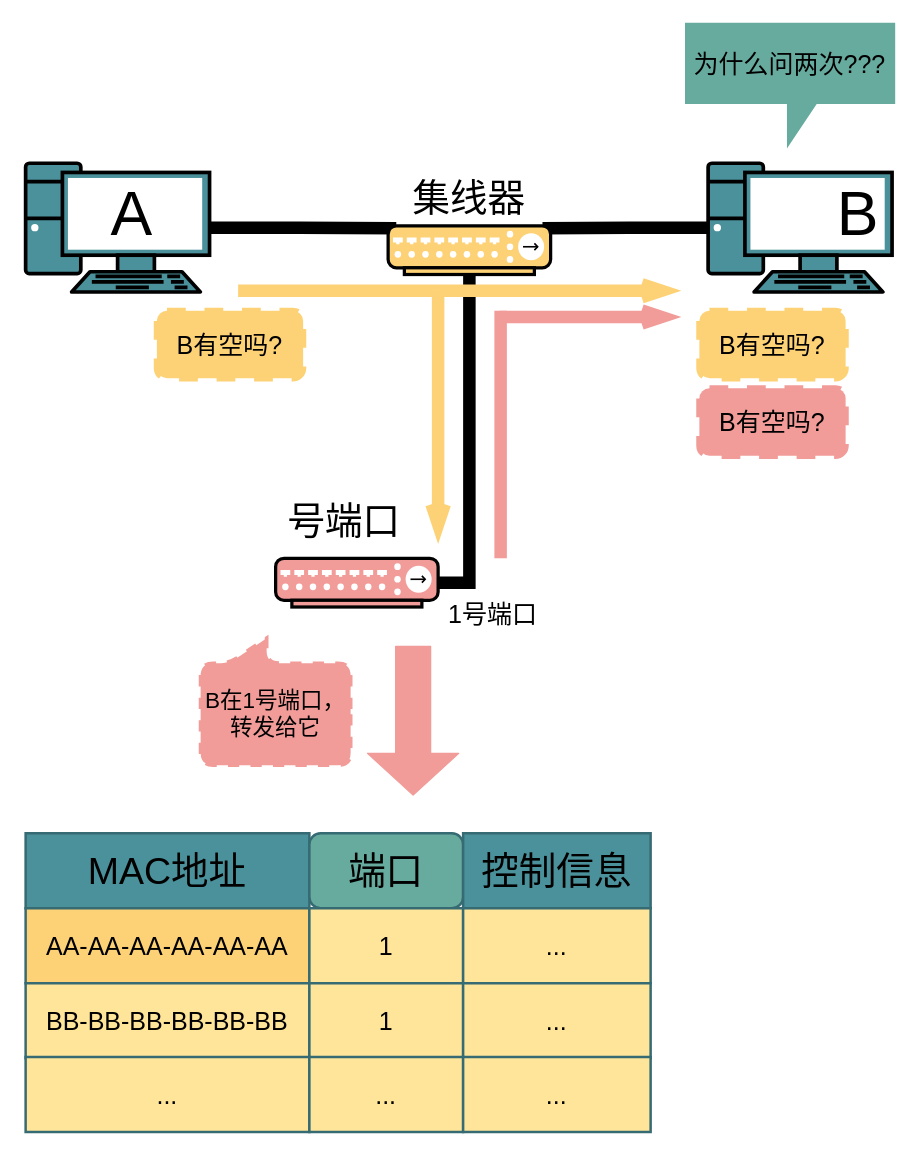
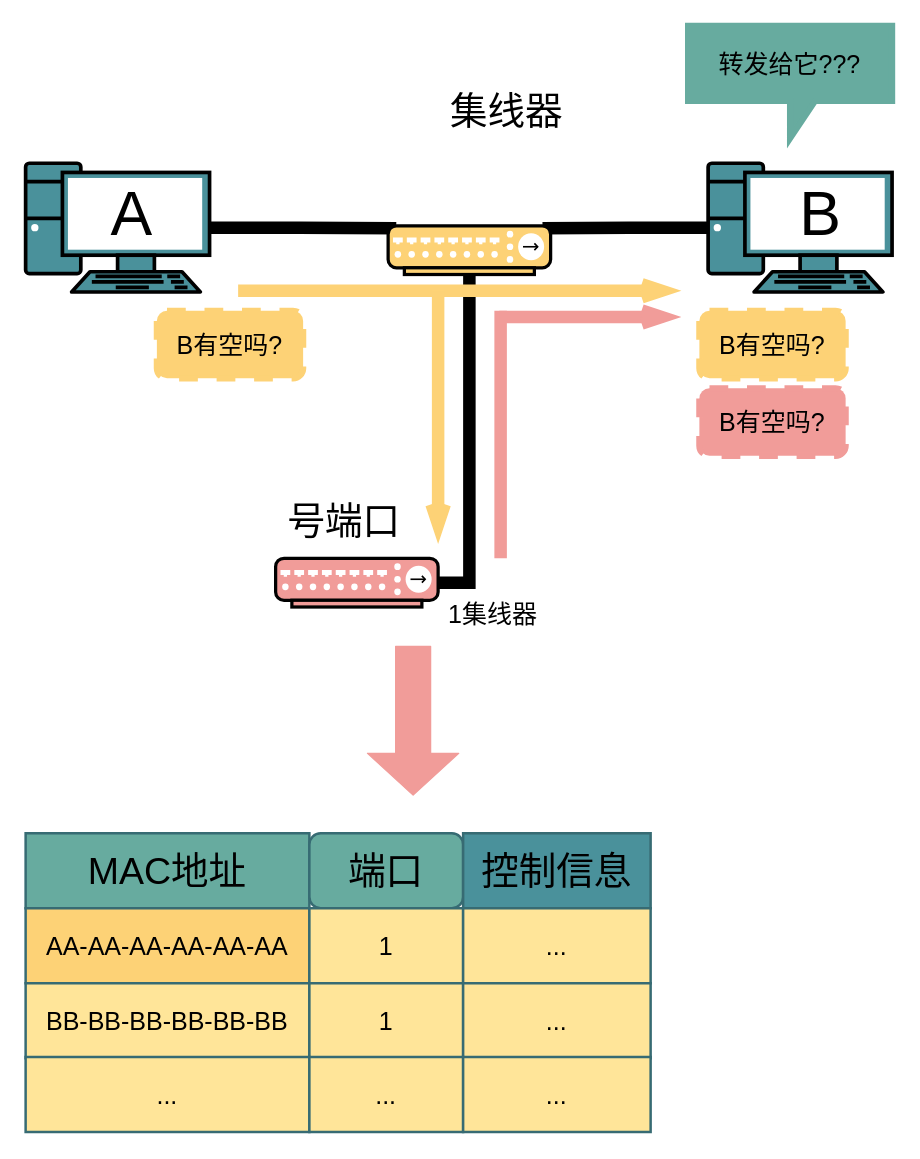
(790, 63) -> (790, 63)
(469, 198) -> (507, 110)
(858, 213) -> (821, 213)
(493, 613) -> (493, 613)
(276, 702) -> none
(168, 871) -> (168, 871)
